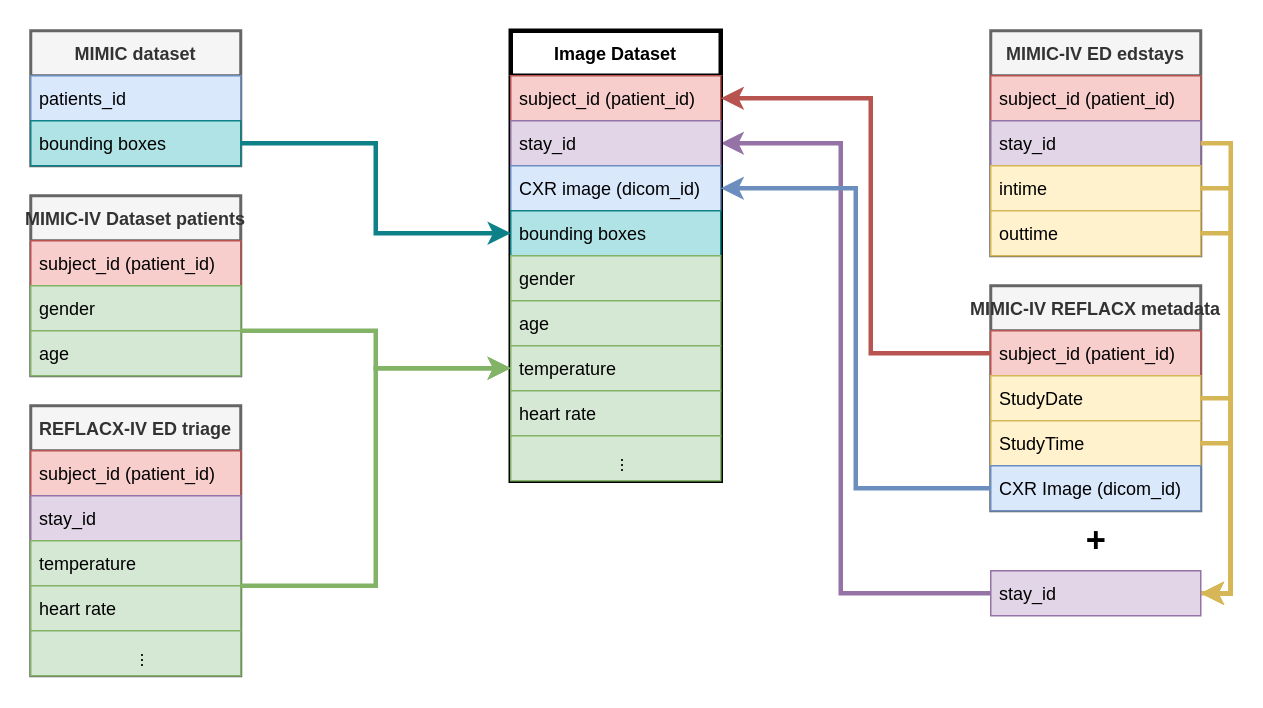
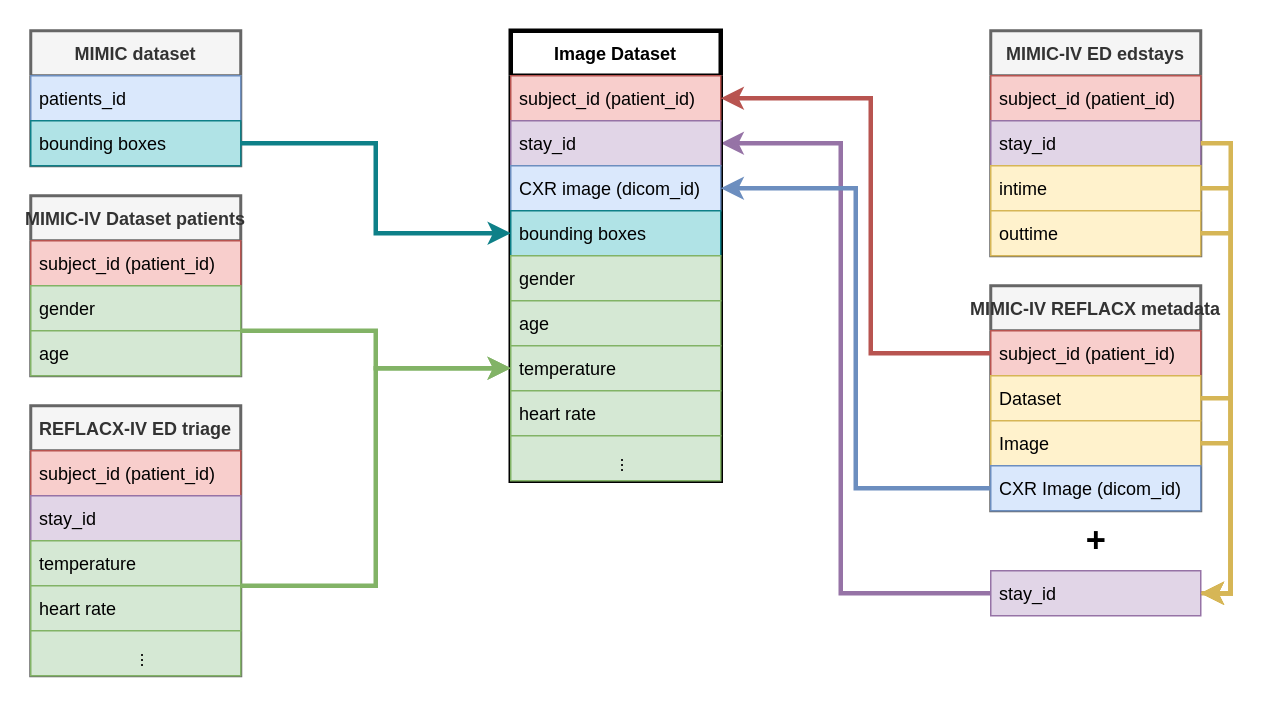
(1044, 399) -> (1034, 399)
(1042, 444) -> (1024, 444)
